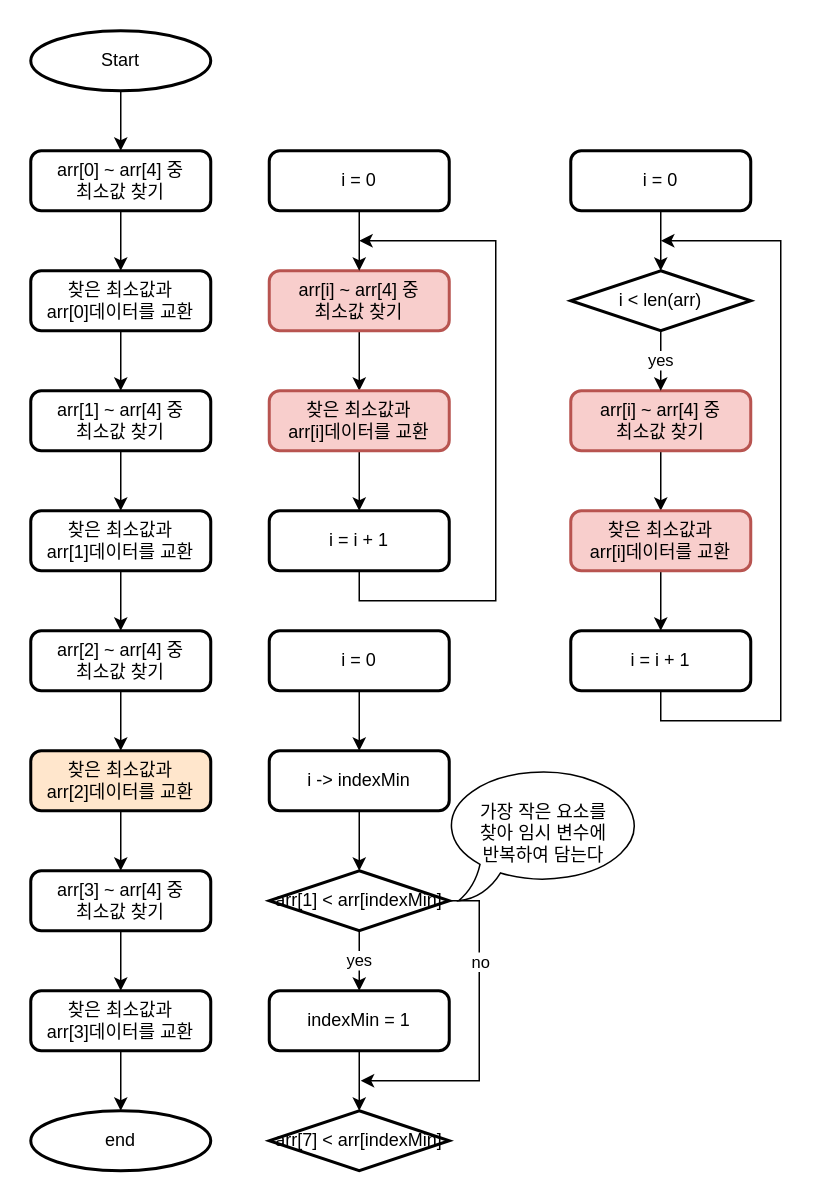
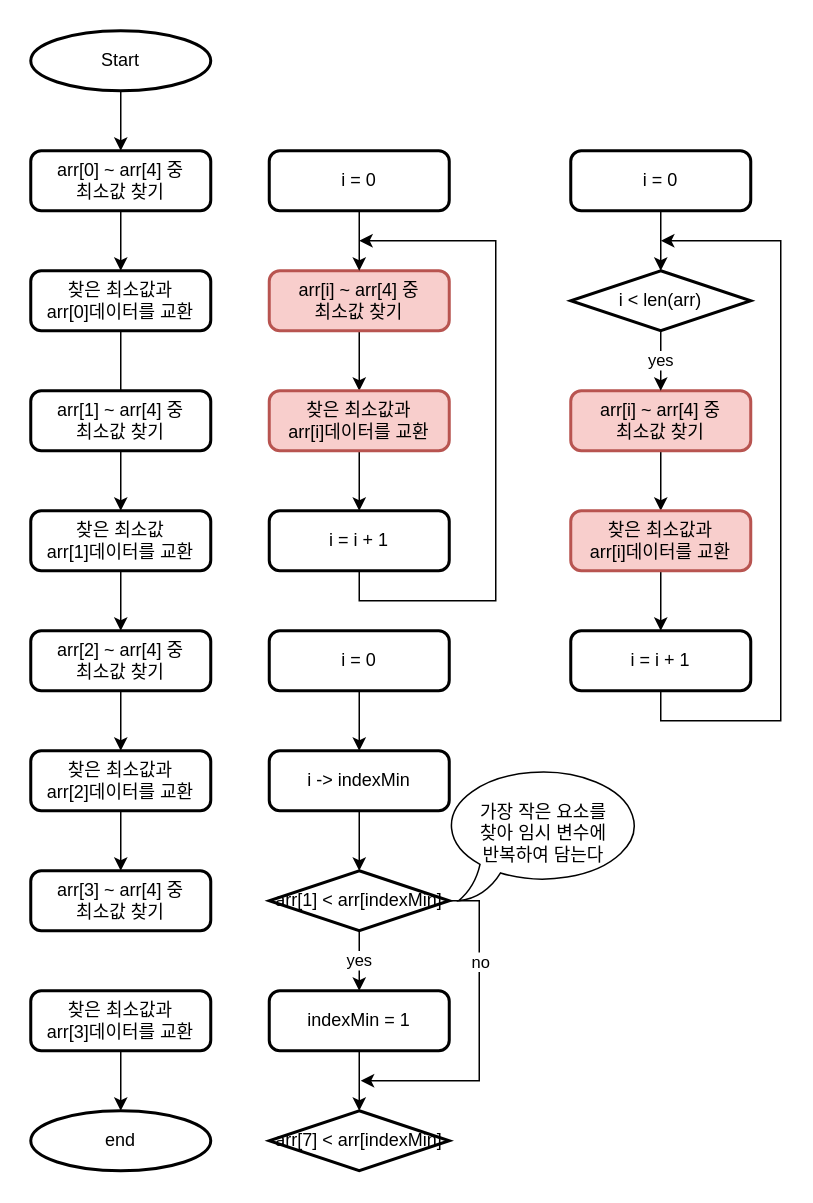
(121, 379) -> (121, 383)
(121, 541) -> (121, 541)
(121, 781) -> (121, 781)
(121, 956) -> none
